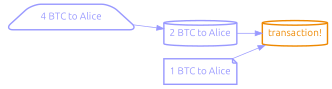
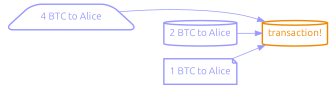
(145, 26) -> (189, 10)
